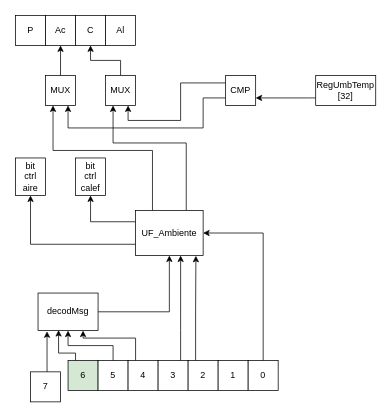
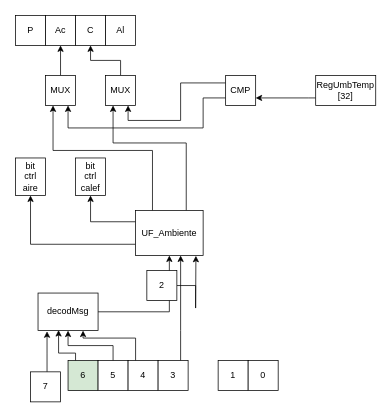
(263, 233) -> none
(203, 375) -> (162, 285)
